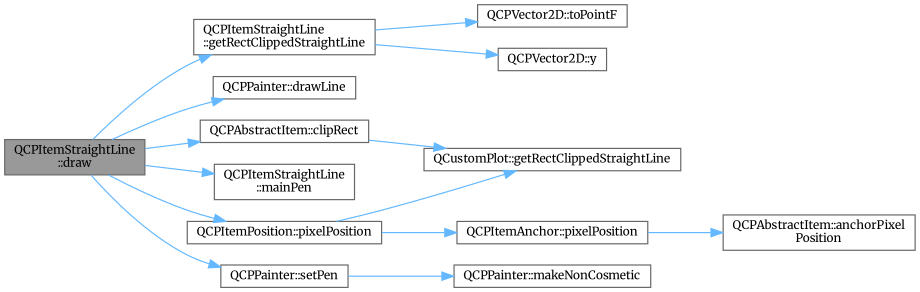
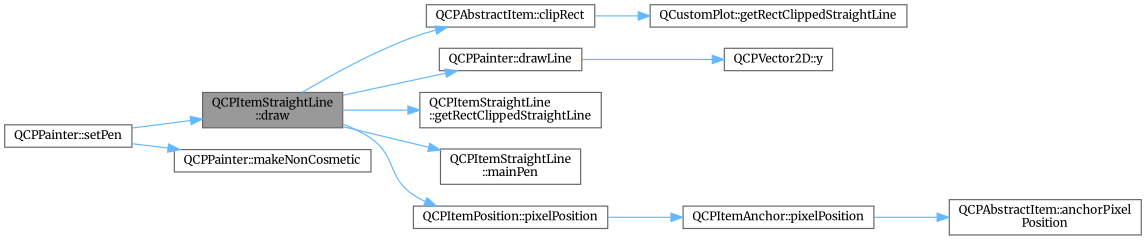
(552, 16) -> none
(431, 49) -> (647, 59)
(421, 199) -> none
(145, 227) -> (161, 124)
